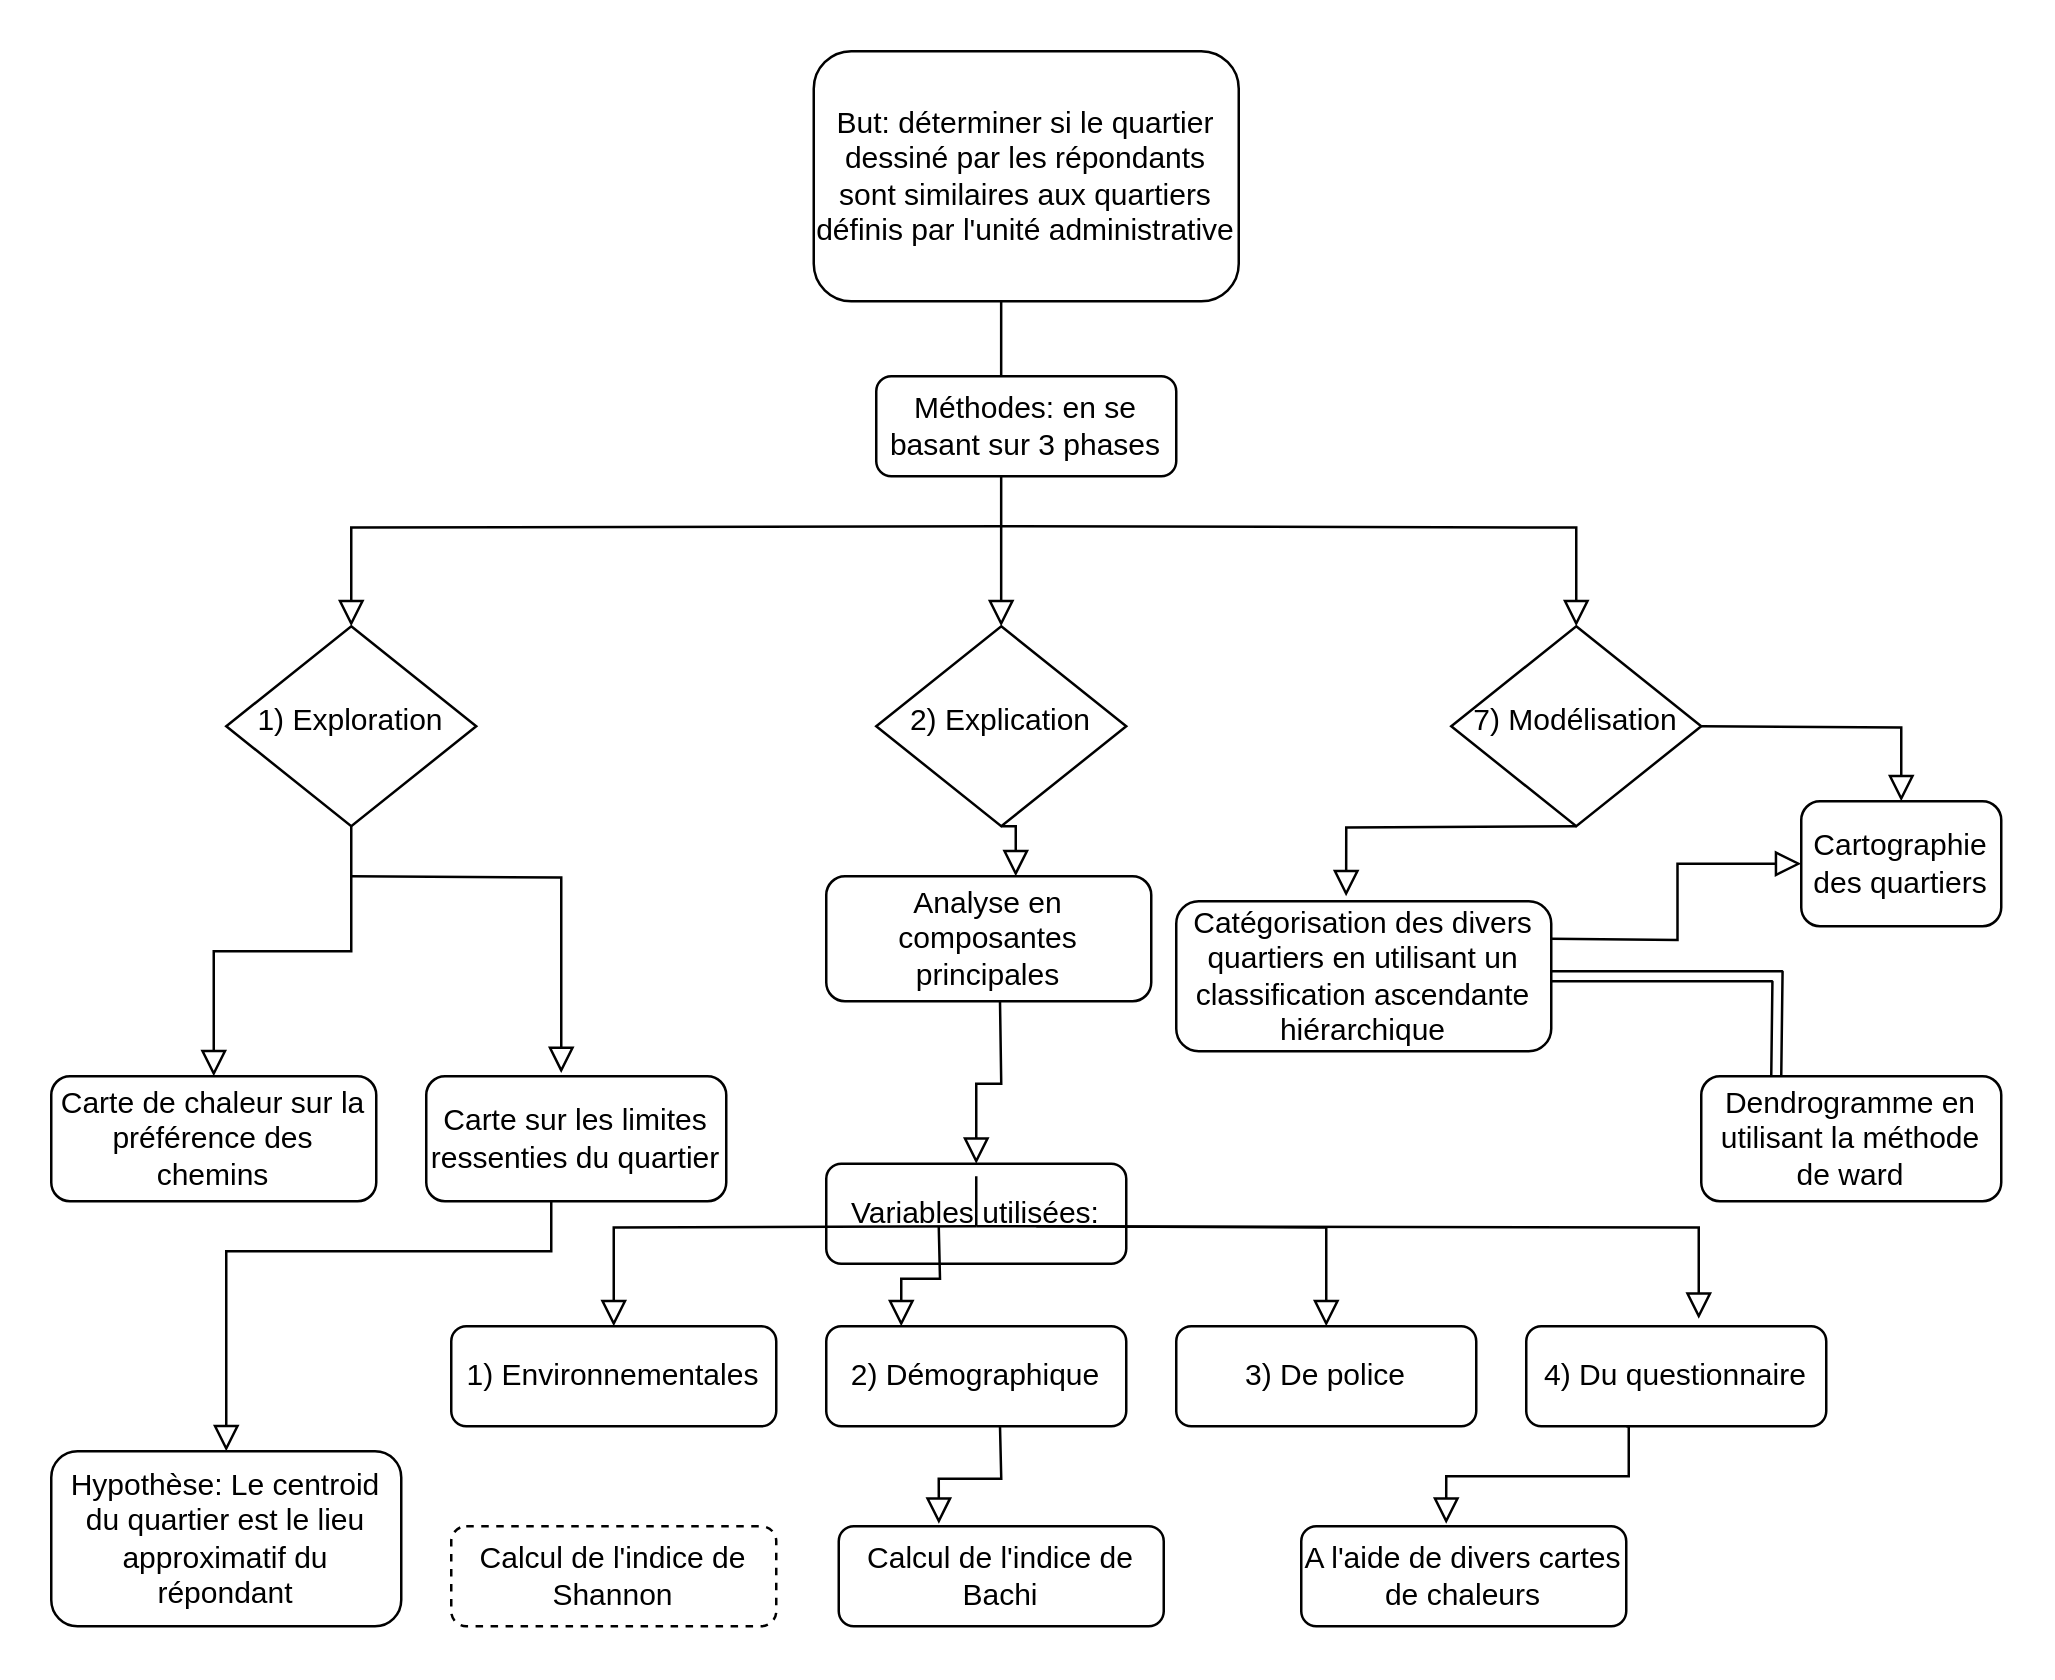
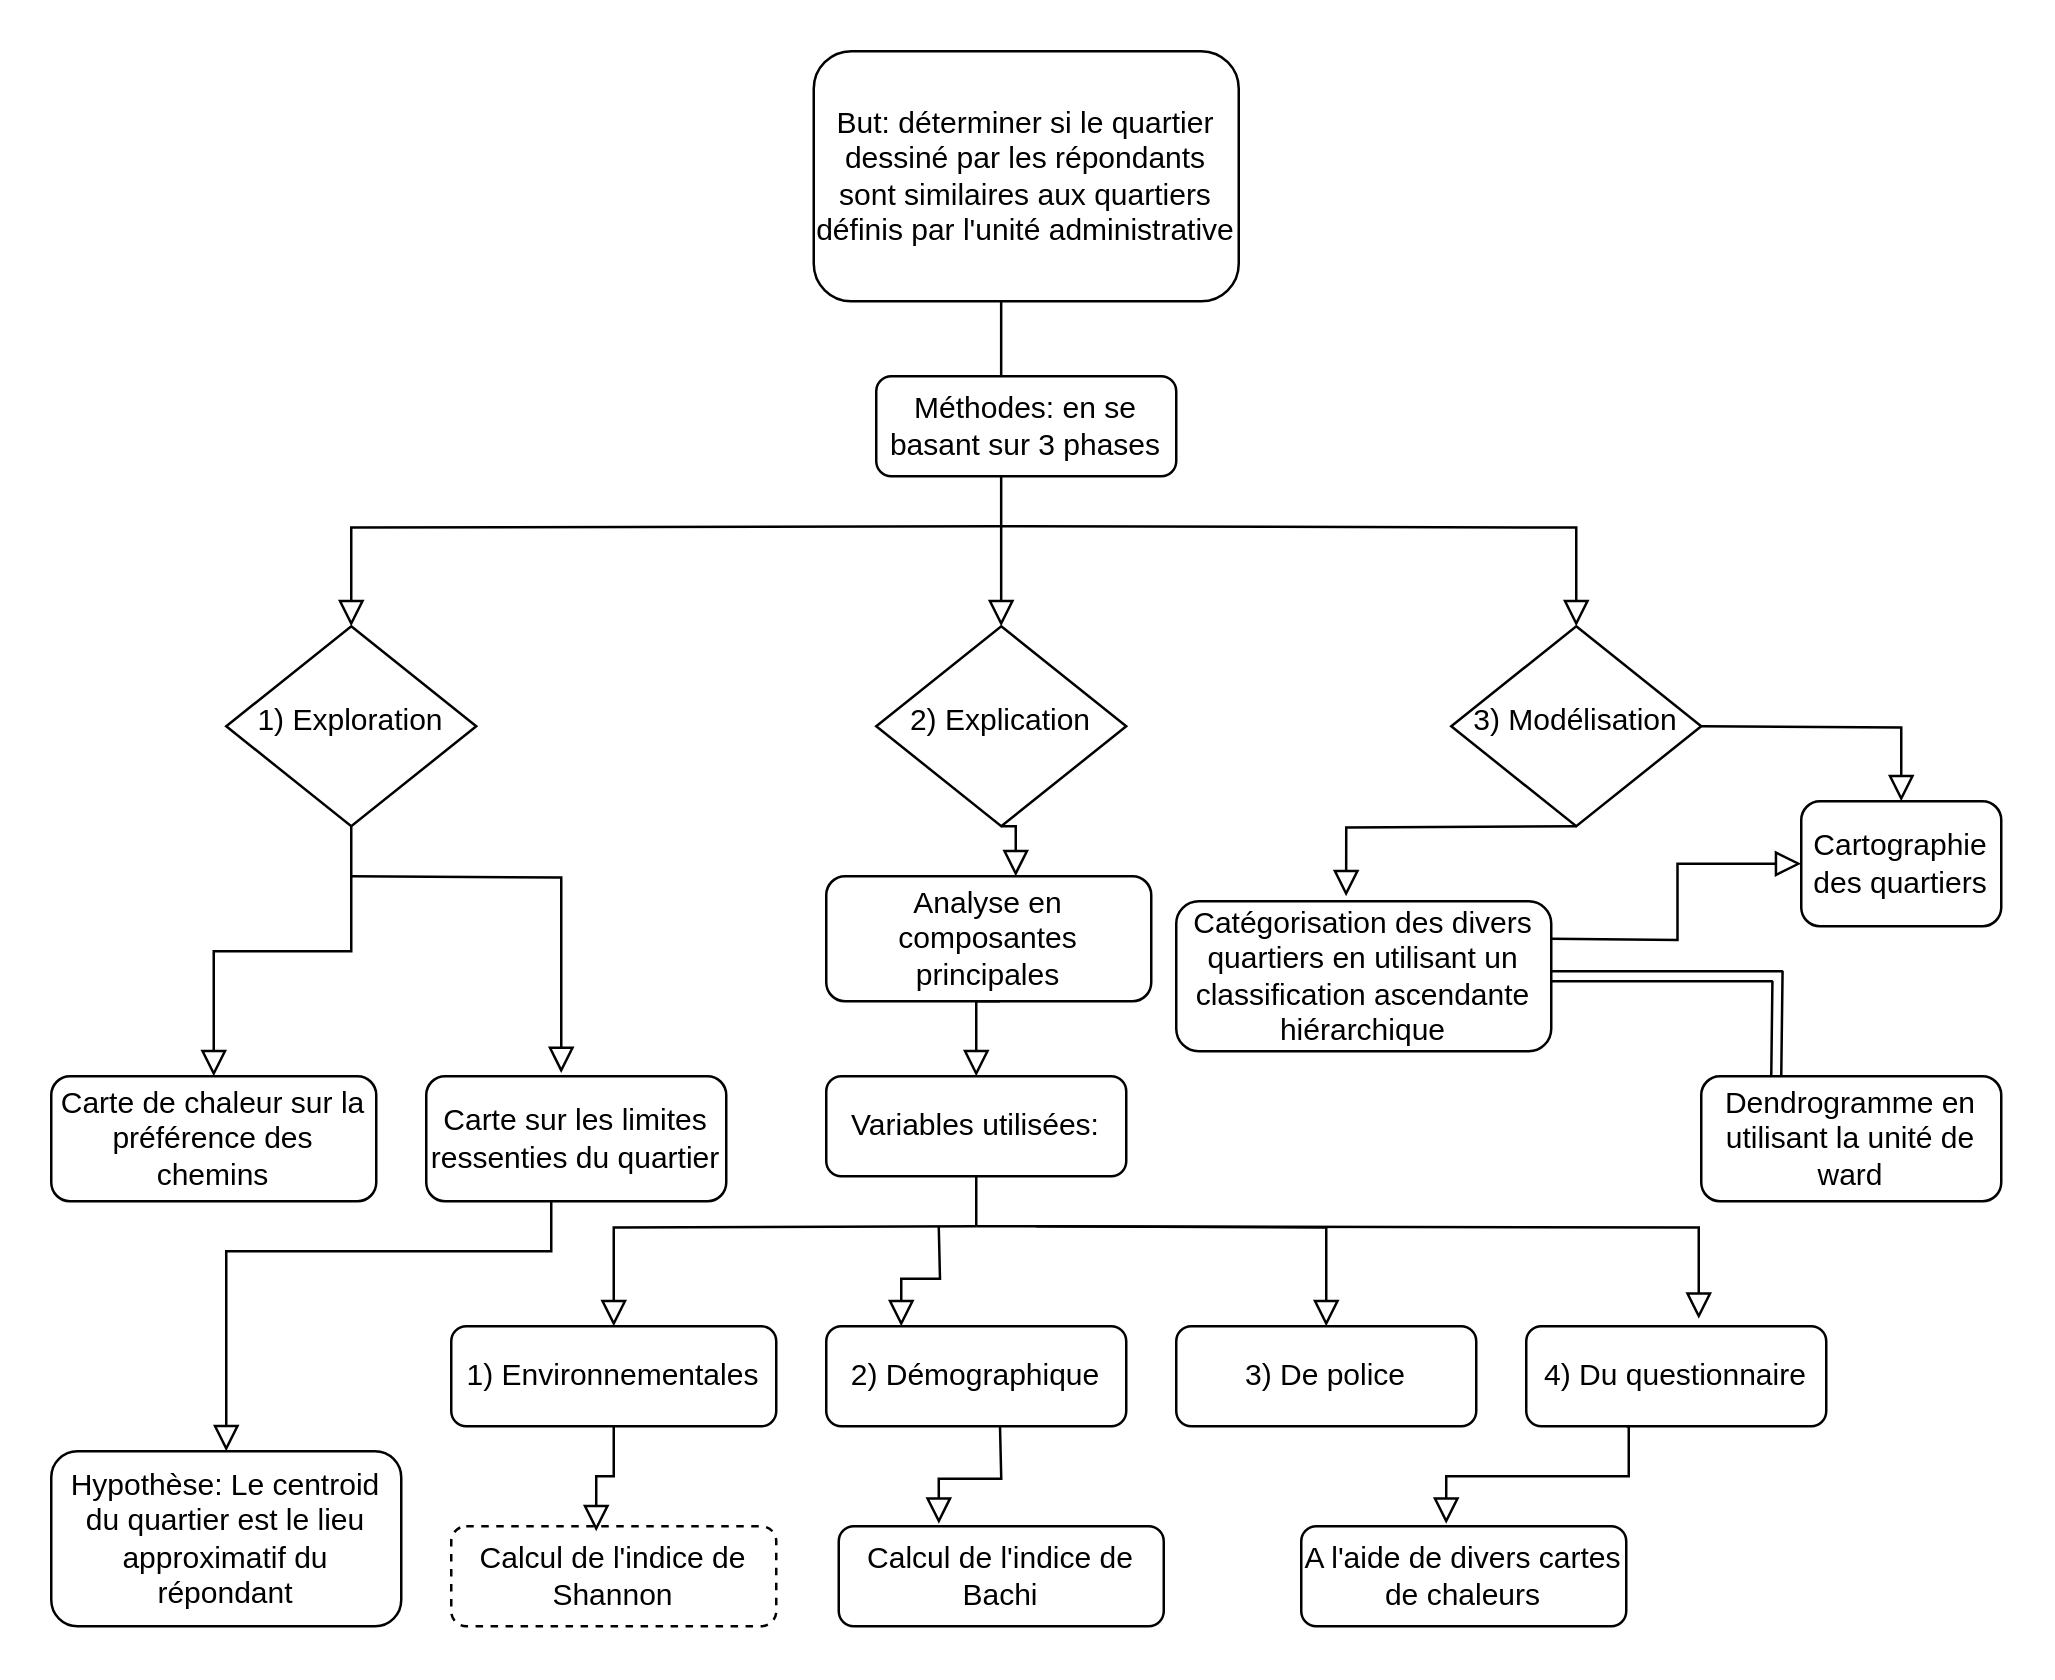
(1576, 721) -> (1576, 721)
(1851, 1139) -> (1851, 1139)
(976, 1214) -> (976, 1126)
none -> (614, 1474)
